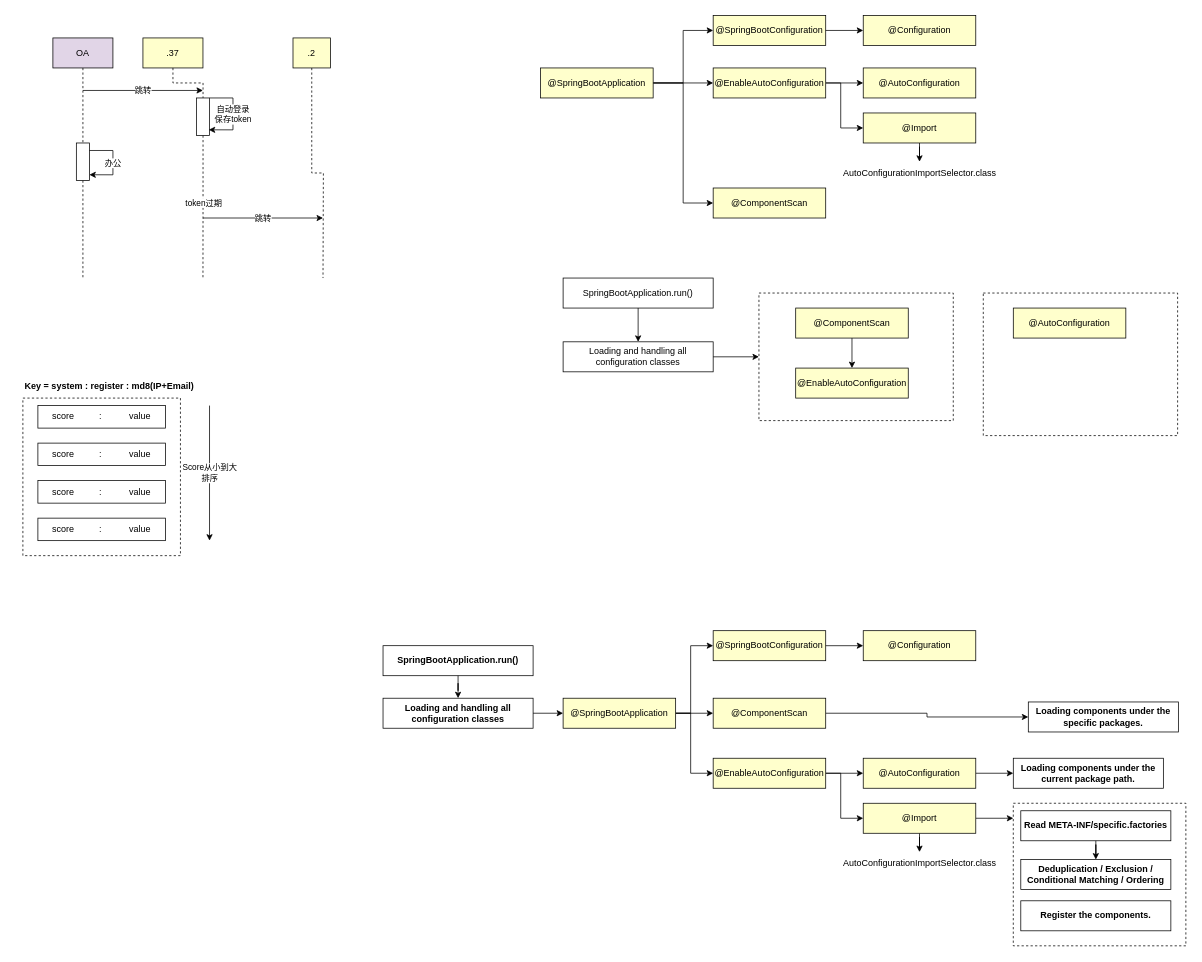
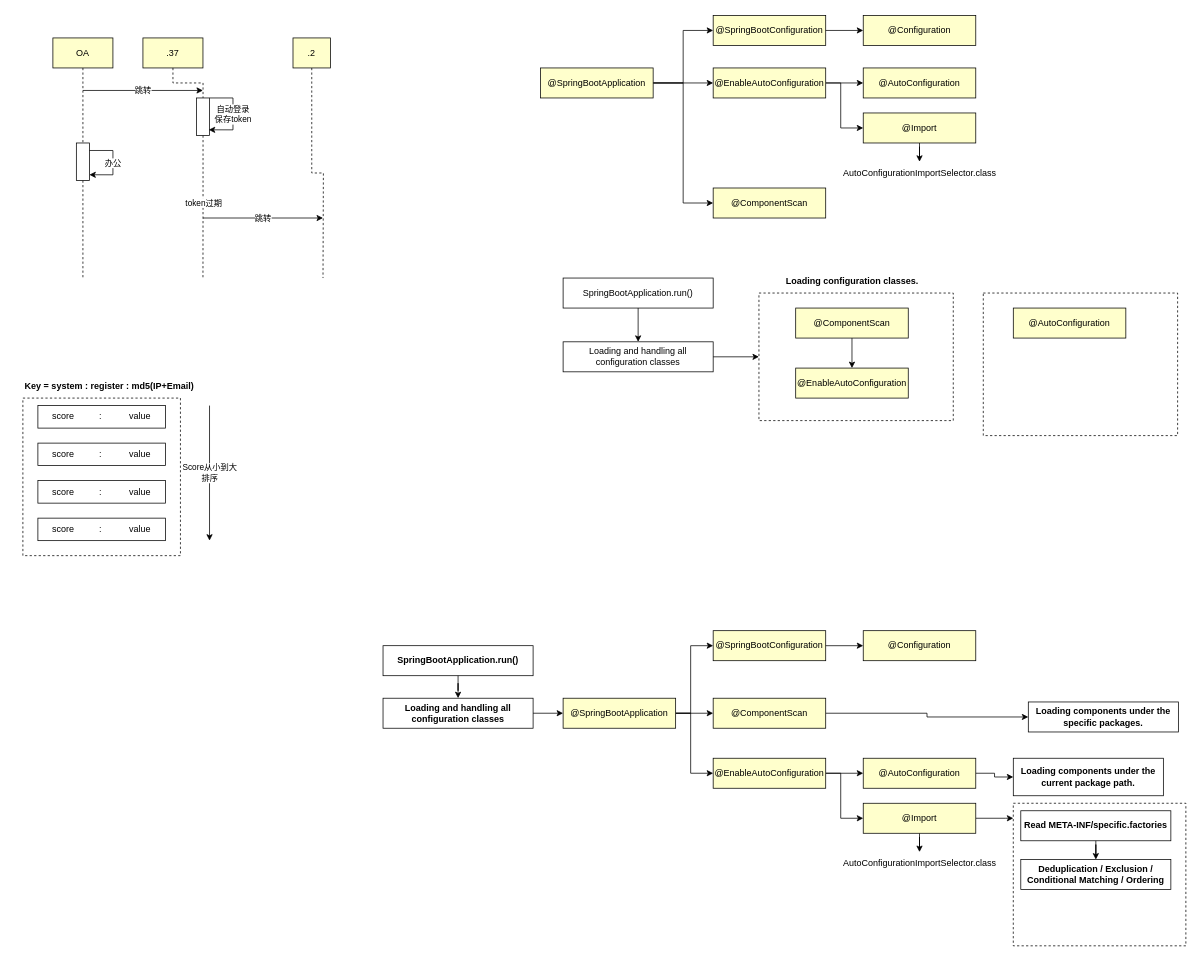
(83, 53) -> (83, 53)
none -> (852, 282)
(110, 387) -> (110, 387)
(1088, 773) -> (1088, 777)
(1095, 915) -> none
